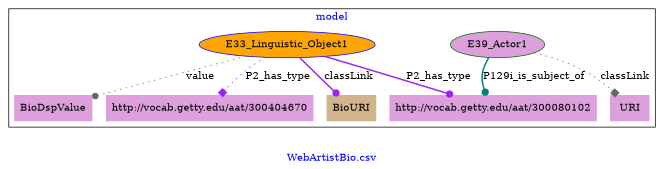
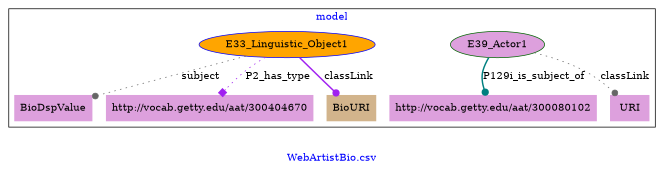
(575, 67) -> (575, 67)
(386, 75) -> none
(201, 76) -> (201, 76)
